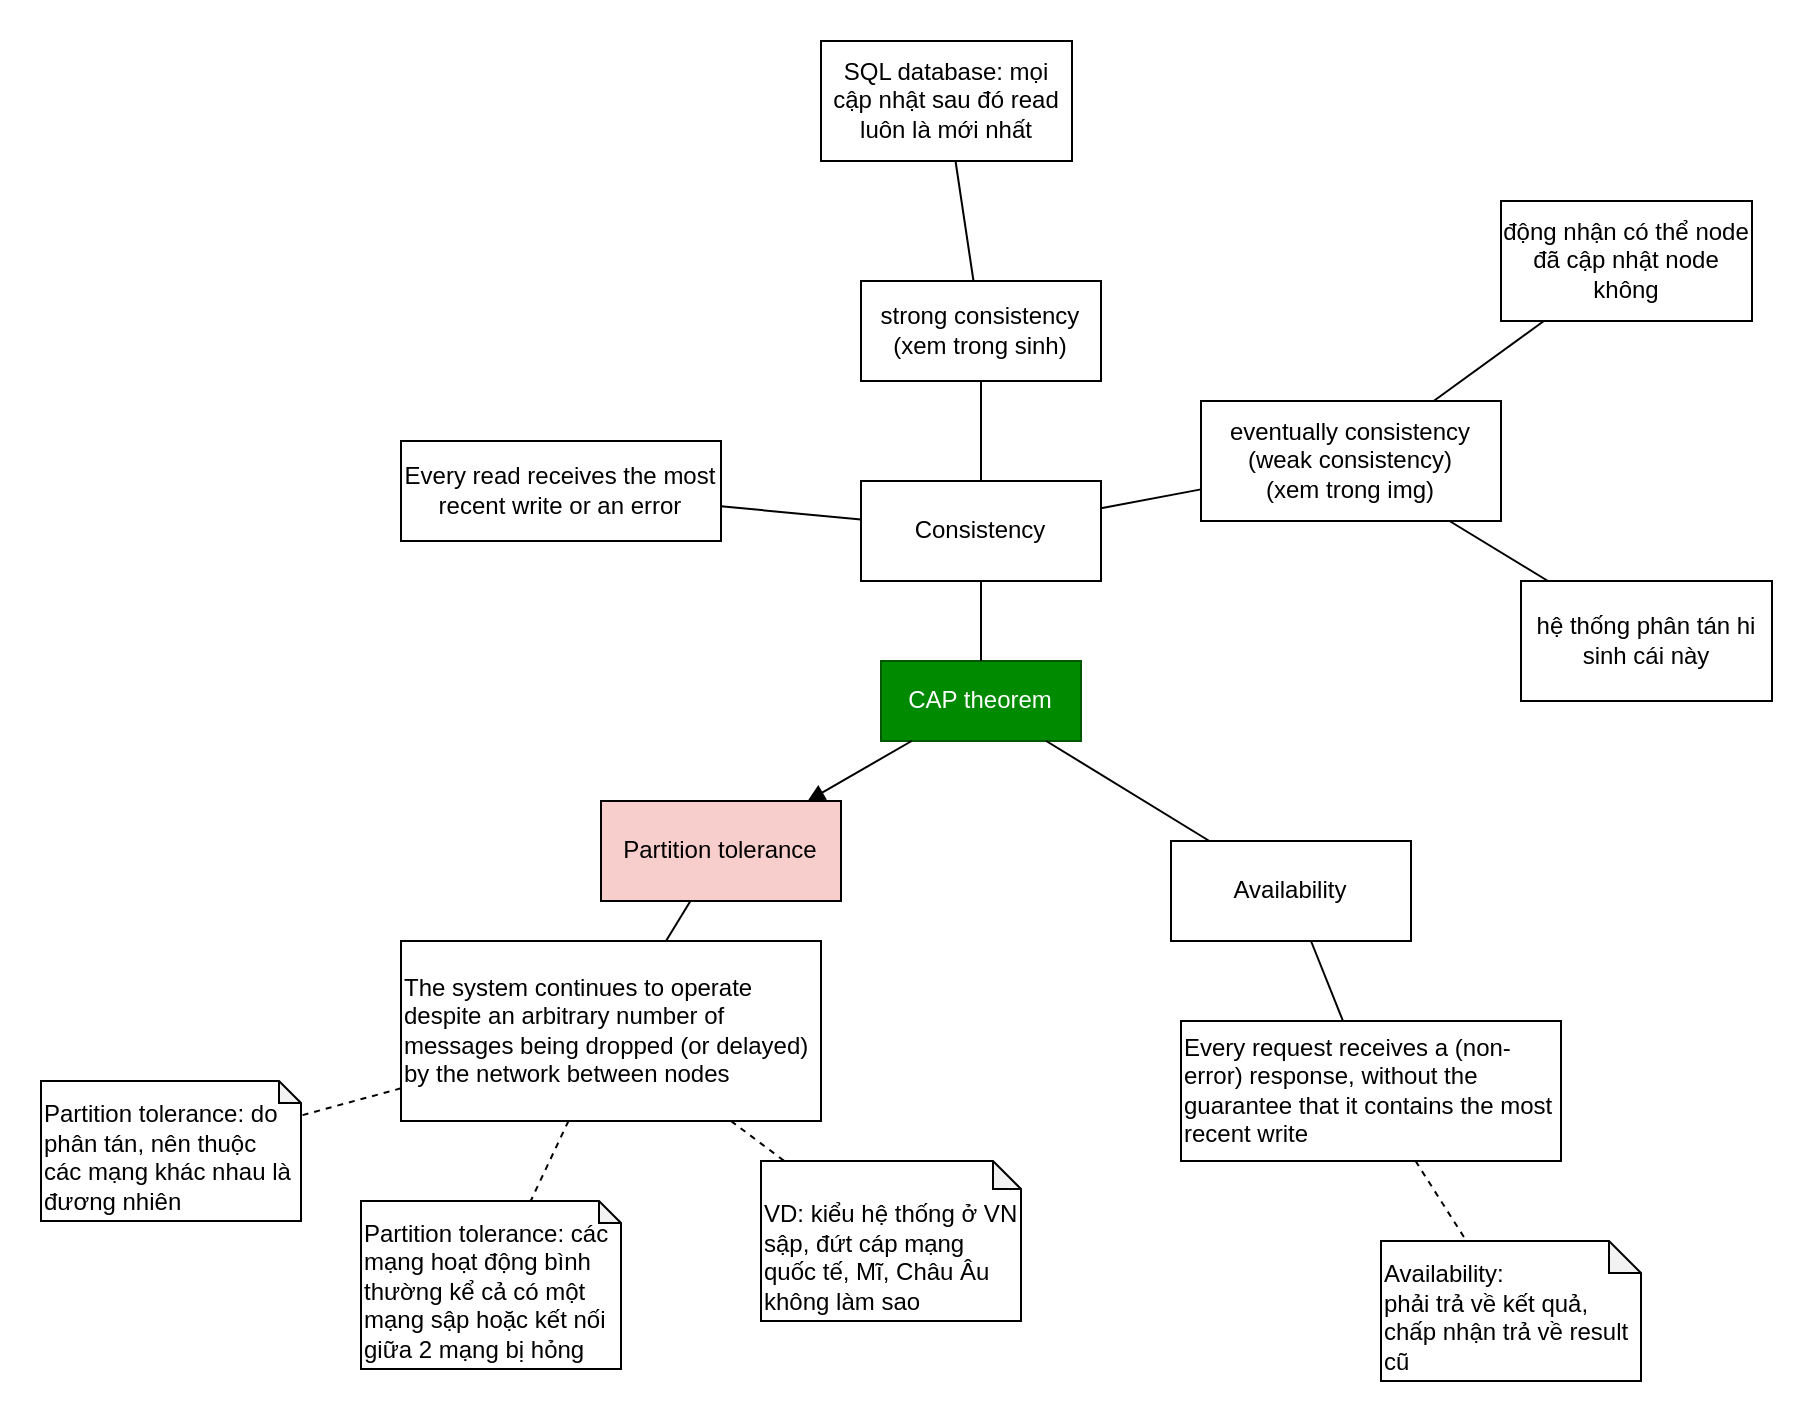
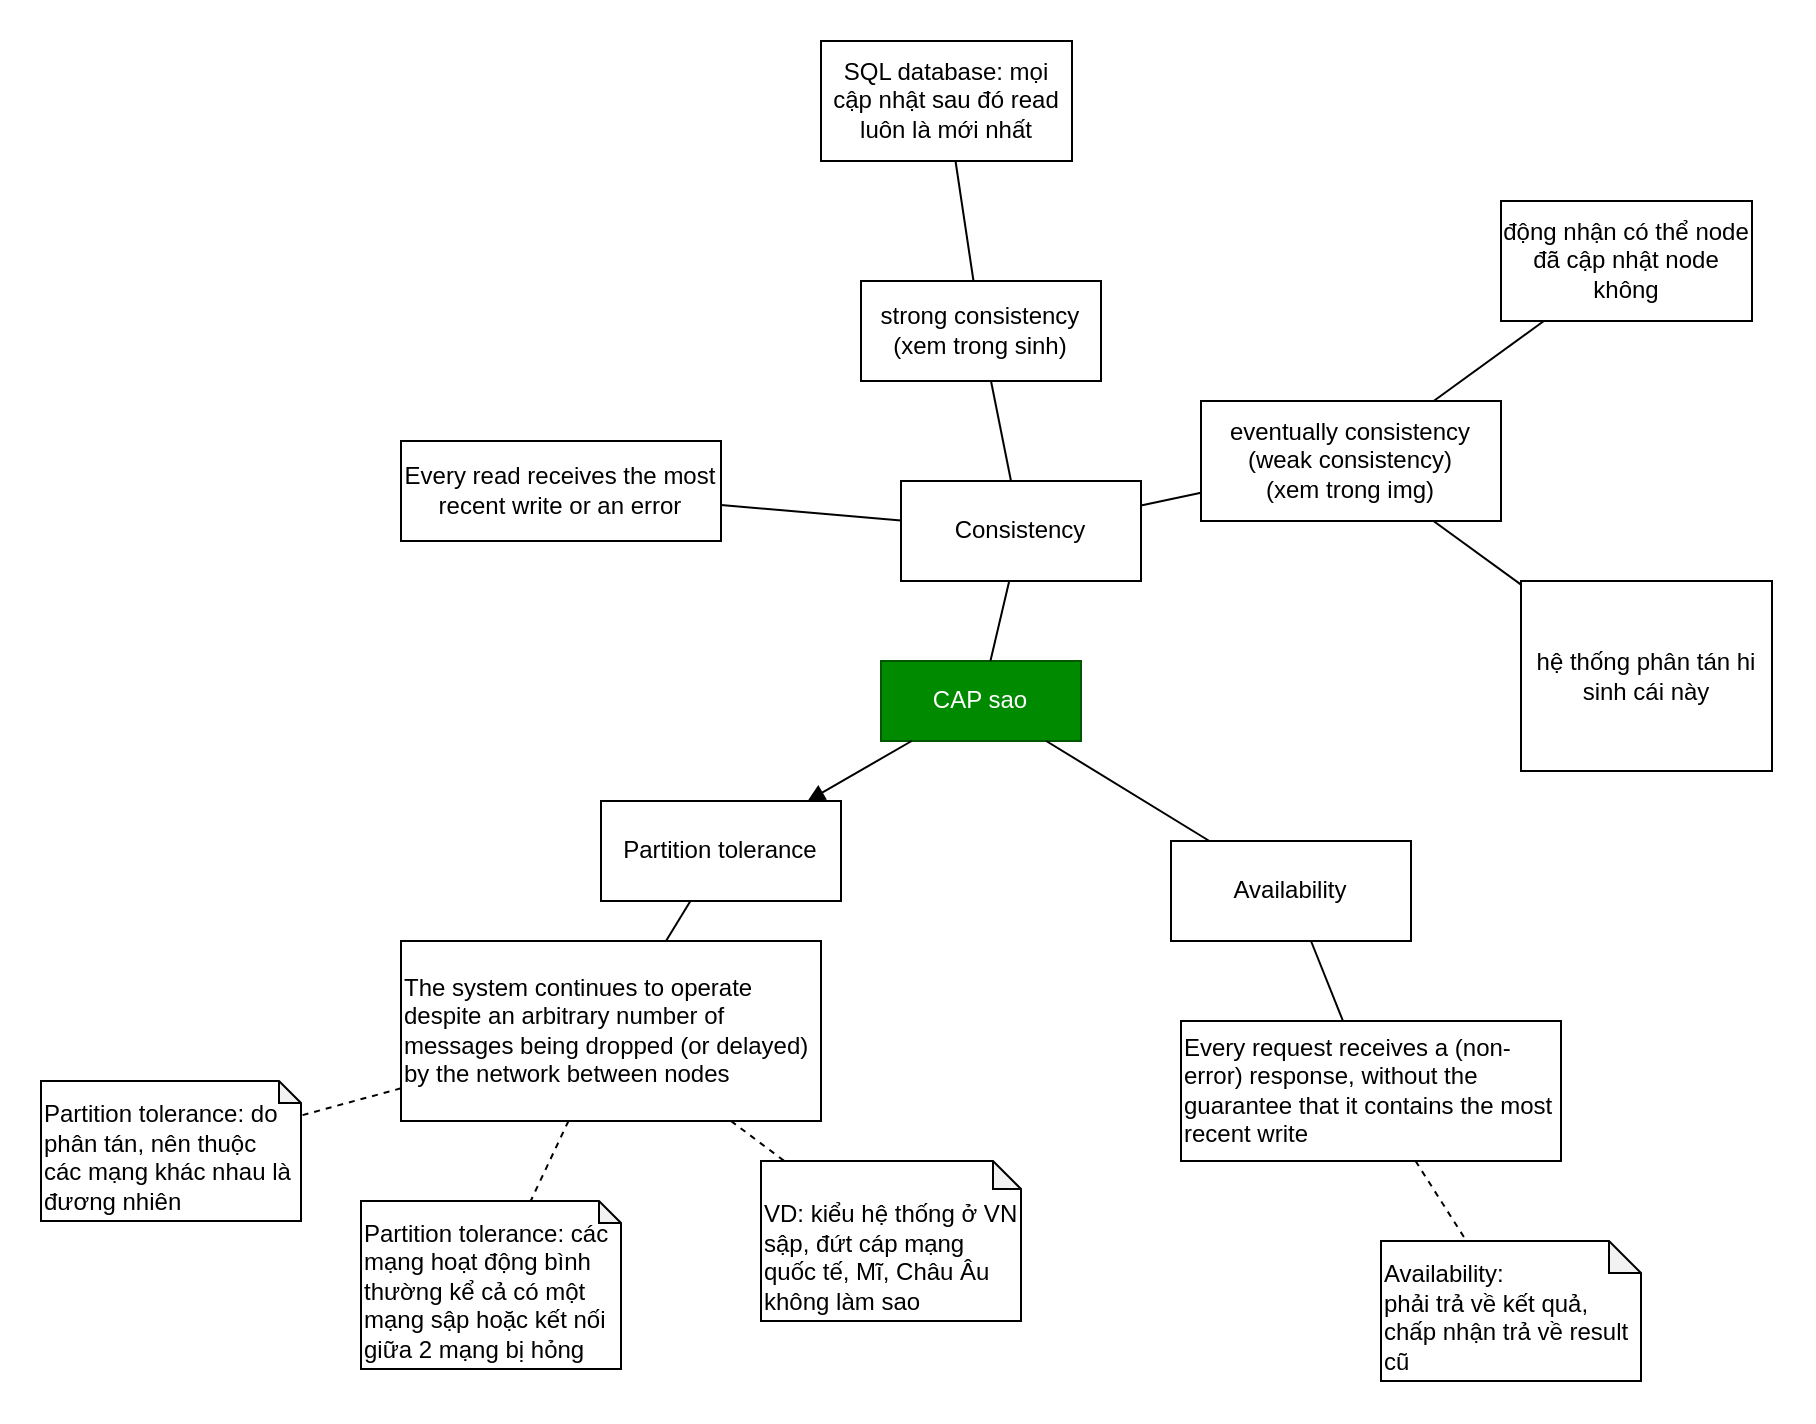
(981, 531) -> (1021, 531)
(1647, 641) -> (1647, 676)
(981, 701) -> (981, 701)
(721, 851) -> (721, 851)
